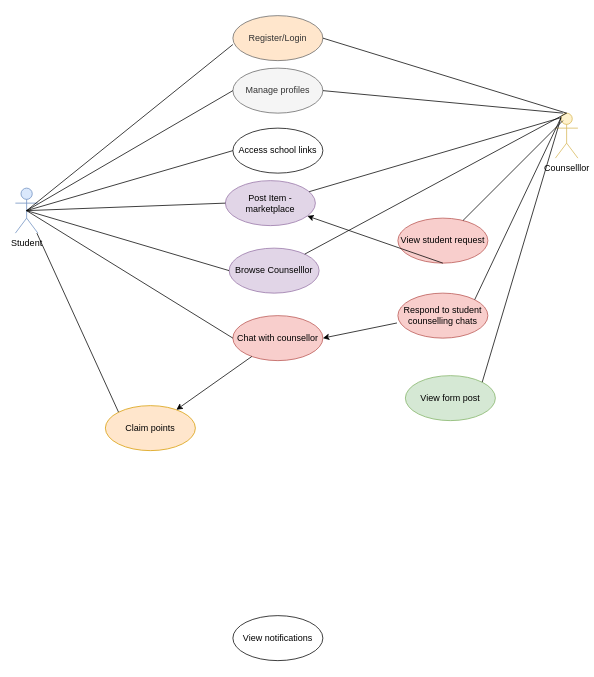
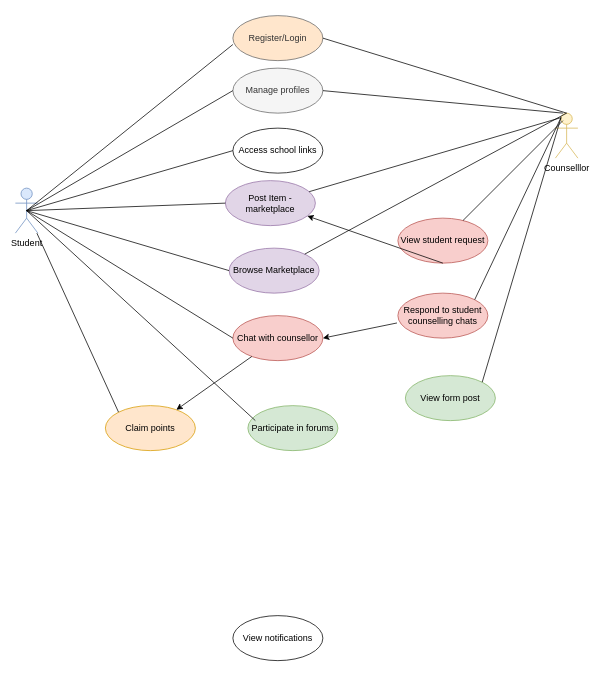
(274, 270) -> (274, 270)
none -> (145, 319)
none -> (293, 428)
